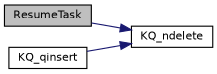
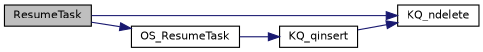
none -> (185, 37)
